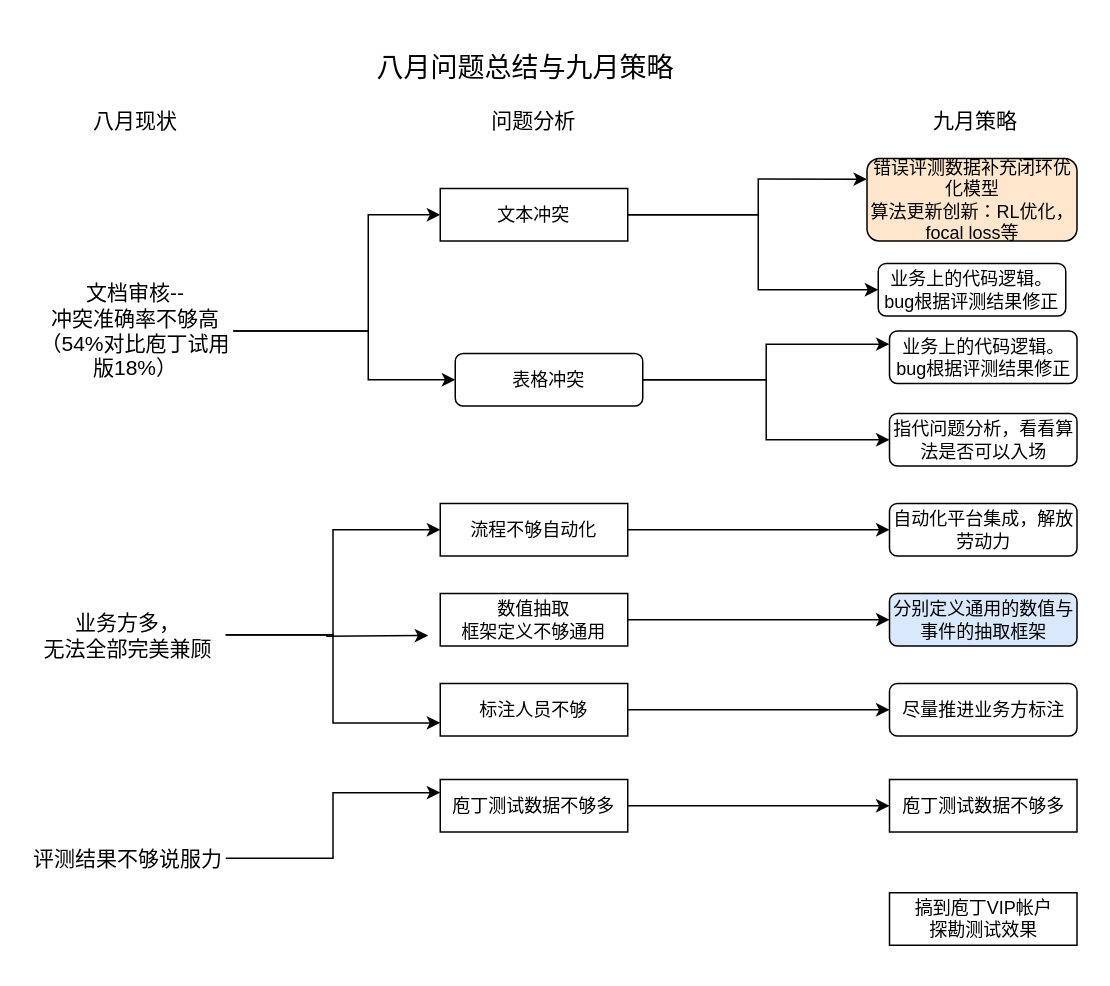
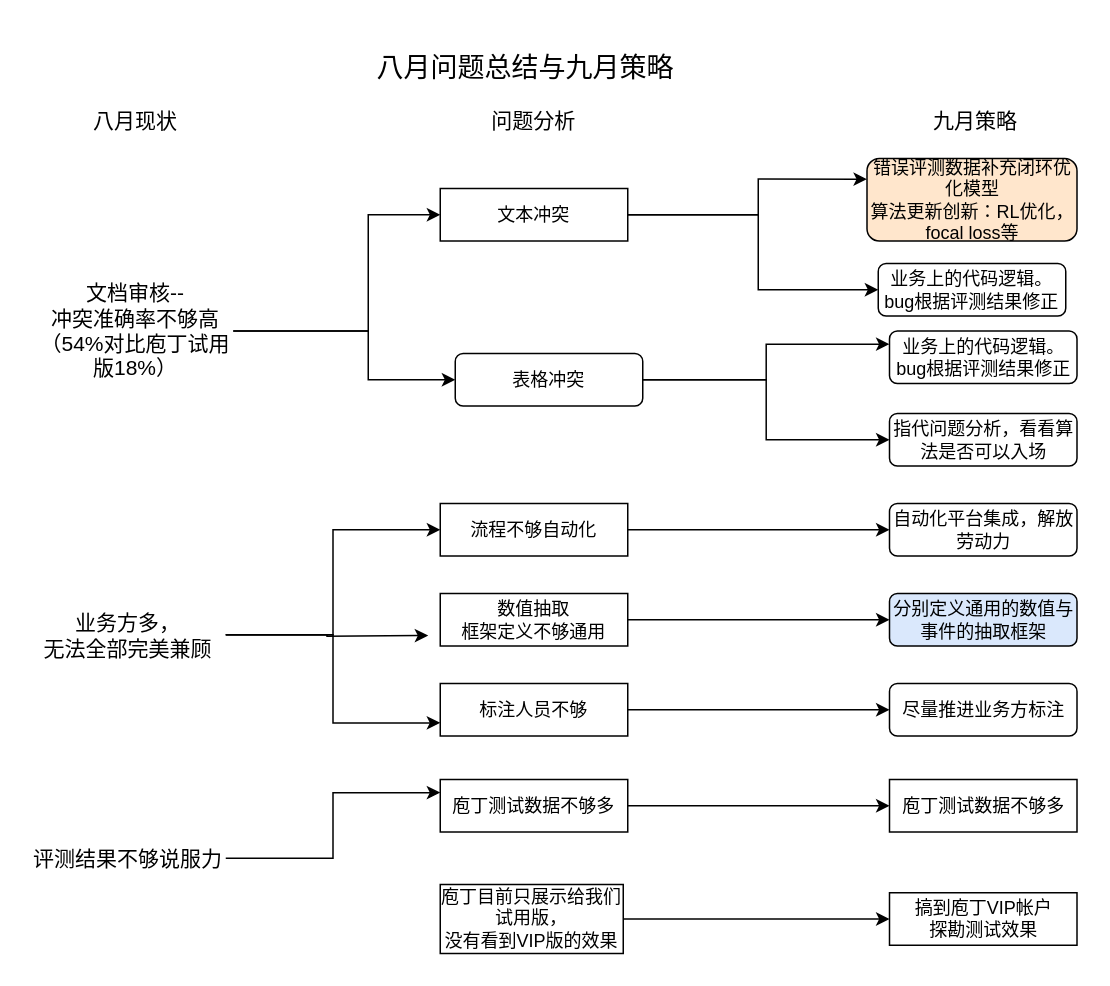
none -> (532, 919)
none -> (752, 919)
